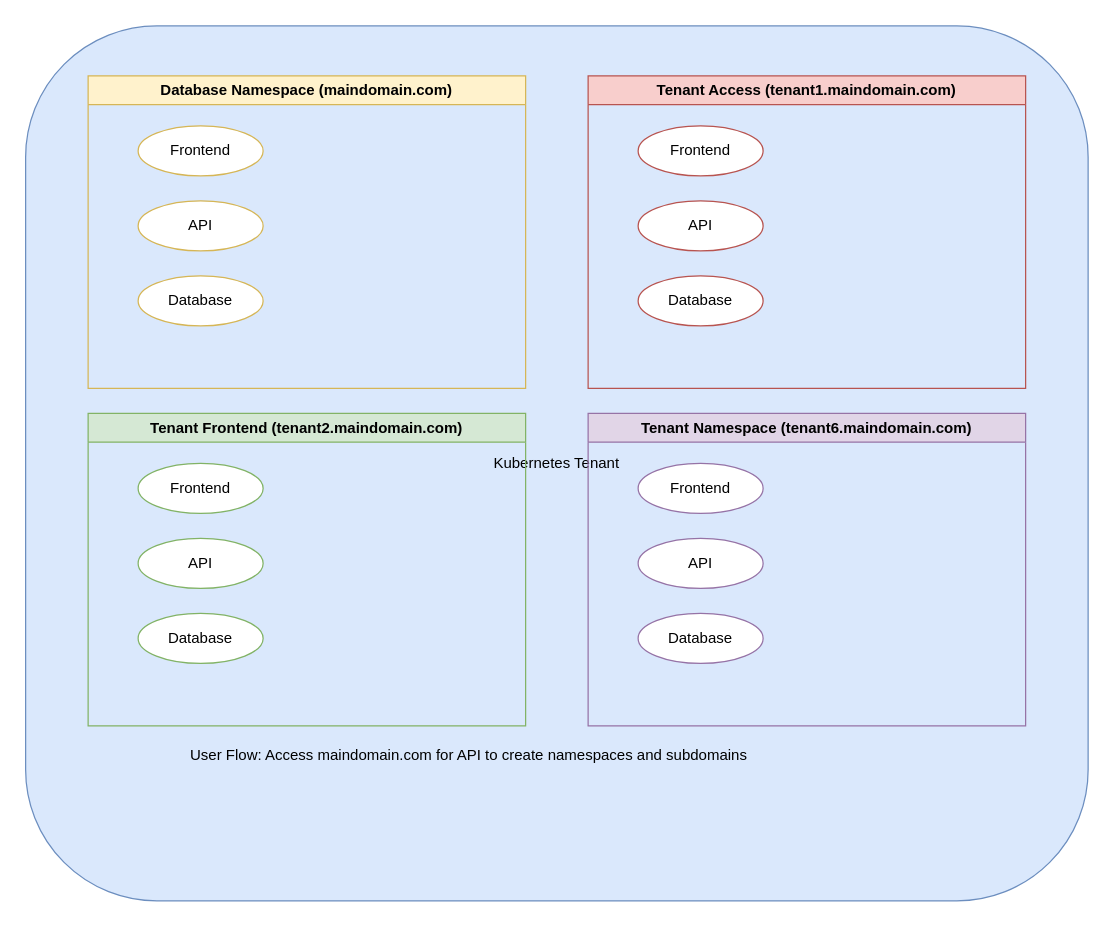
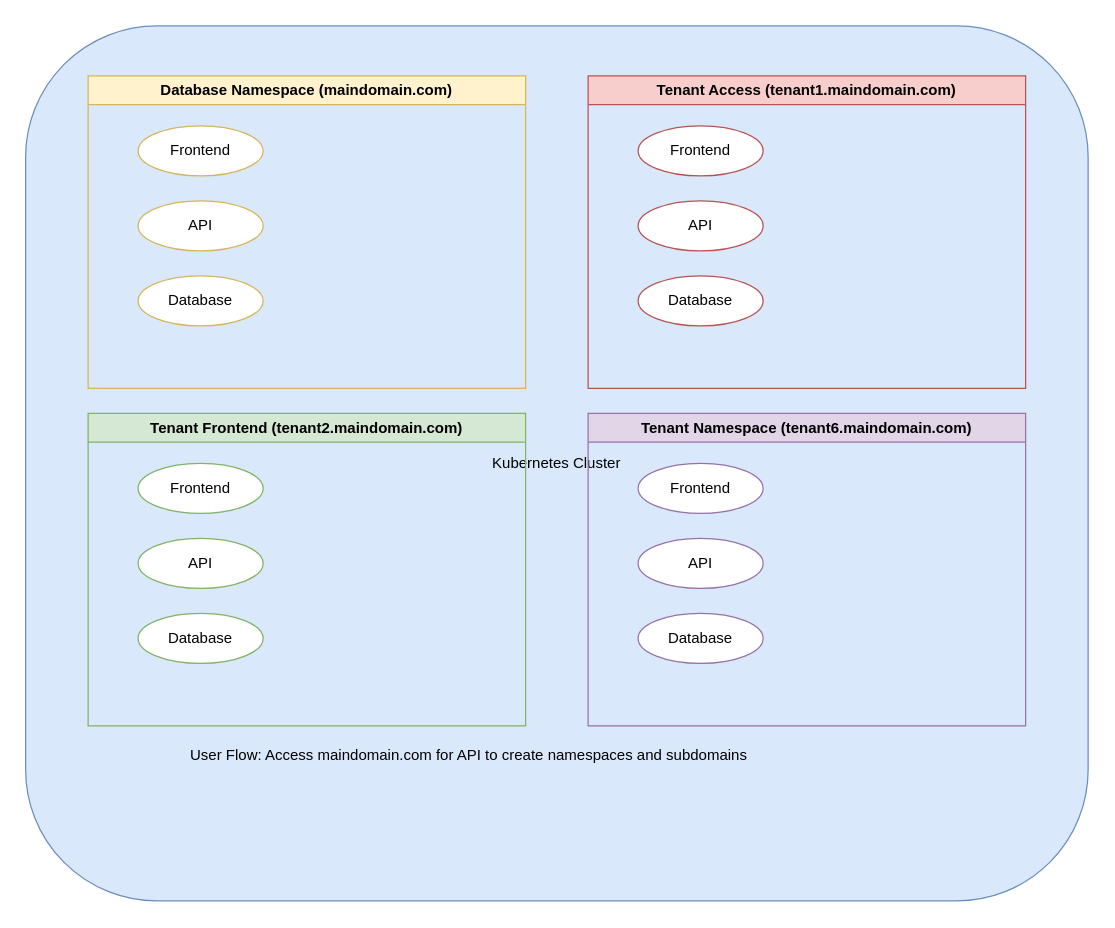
(557, 463) -> (557, 463)
